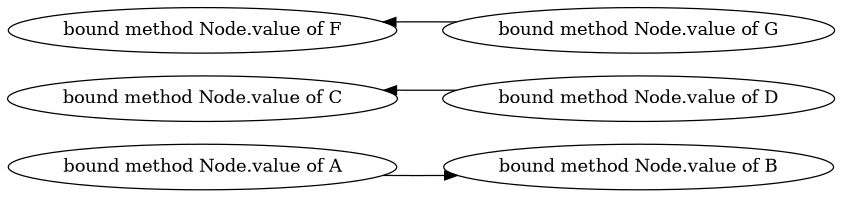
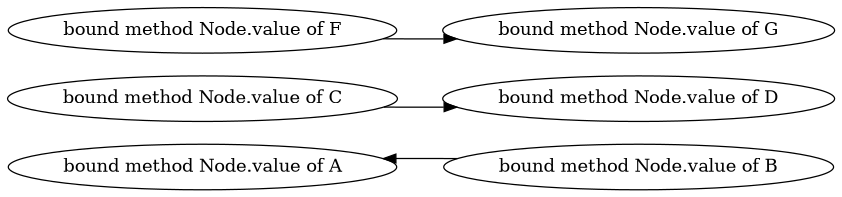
(427, 22) -> (413, 39)
(427, 90) -> (414, 107)
(414, 176) -> (427, 158)
